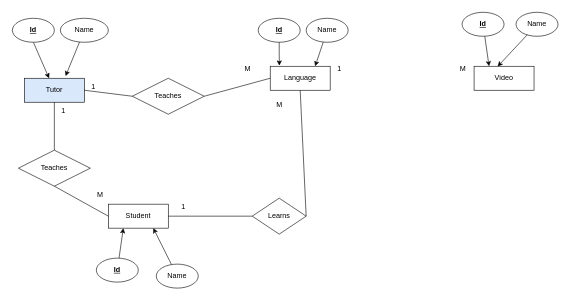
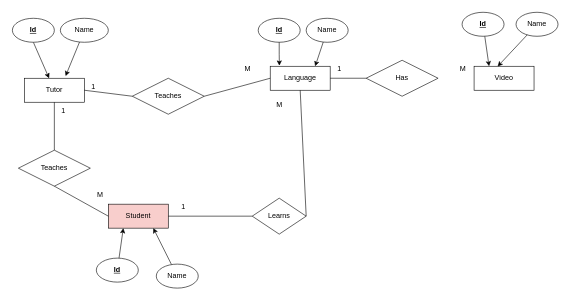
none -> (348, 78)
none -> (402, 78)
(54, 90) -> (54, 90)
(138, 216) -> (138, 216)
